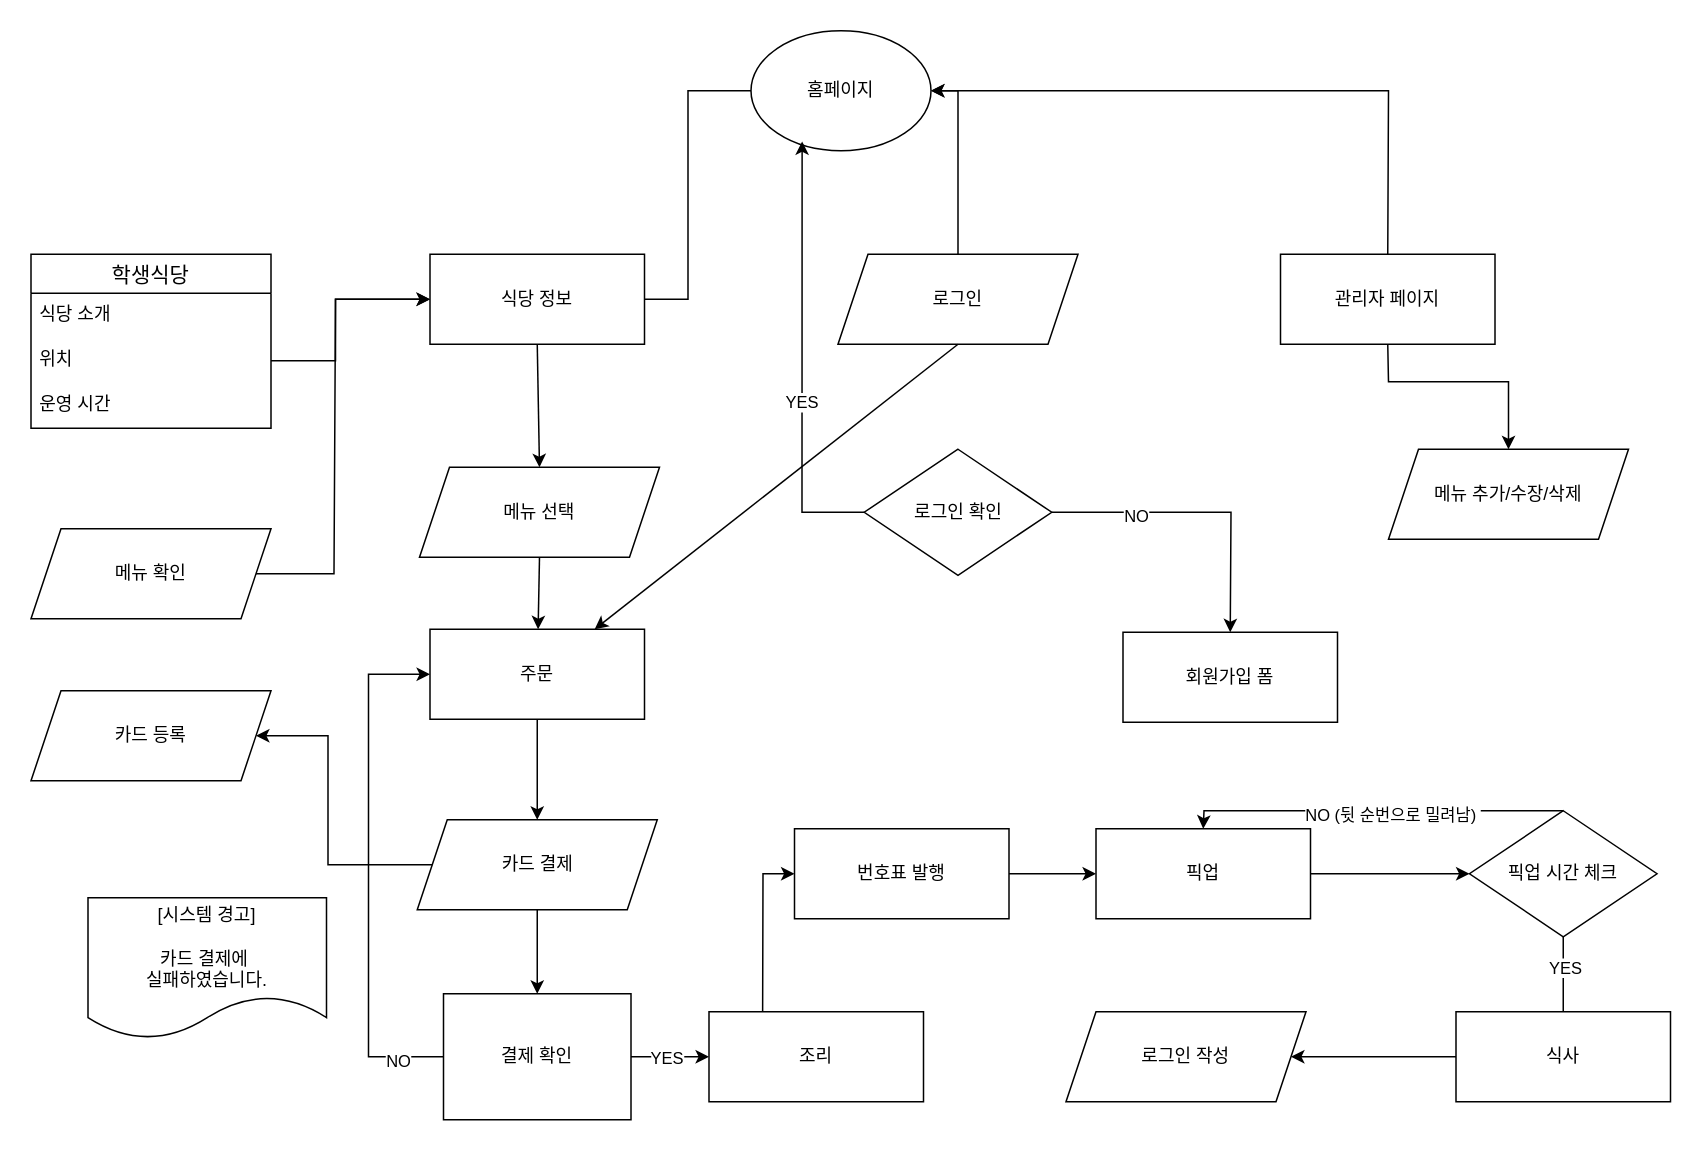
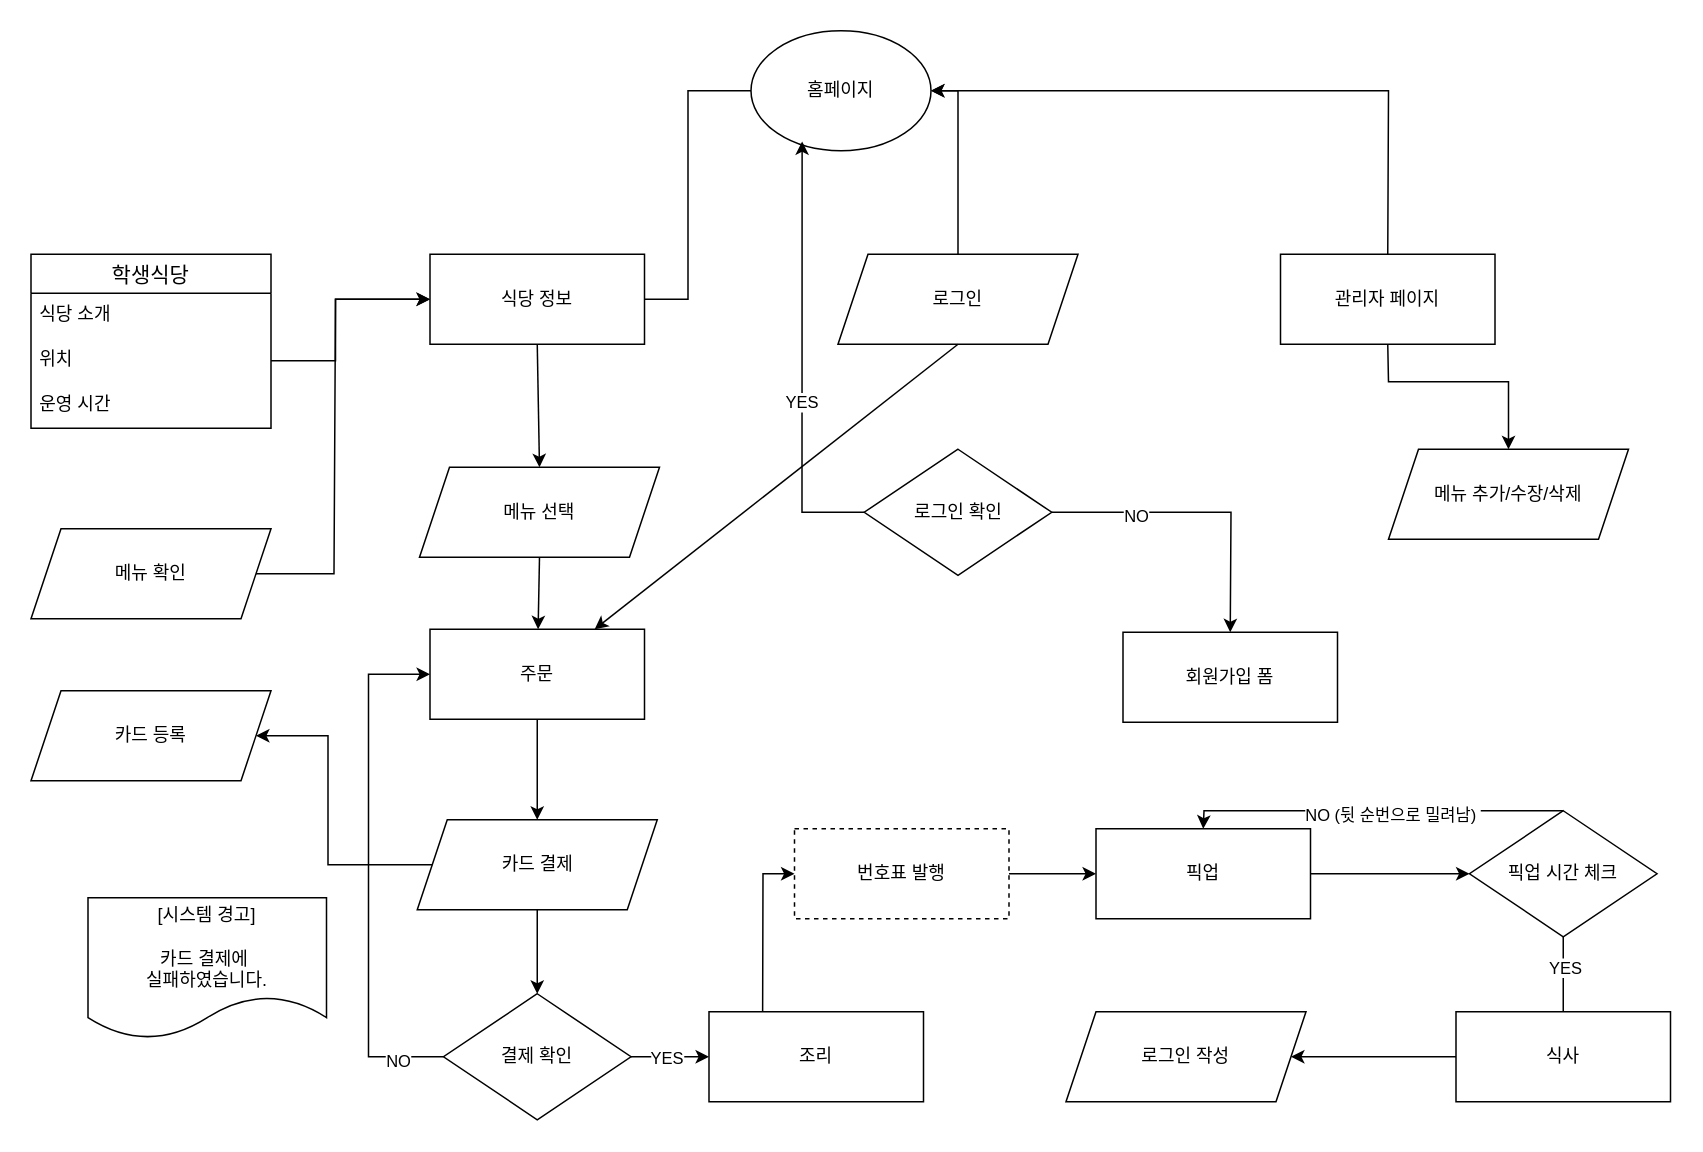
(902, 874) -> (902, 874)
(537, 1057) -> (537, 1057)
